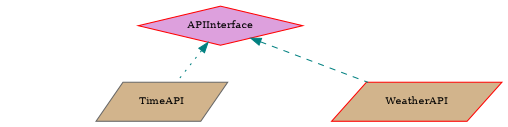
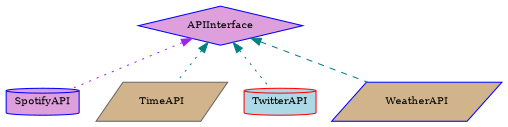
(220, 26) -> (220, 26)
none -> (43, 102)
none -> (280, 102)
(417, 102) -> (417, 102)
